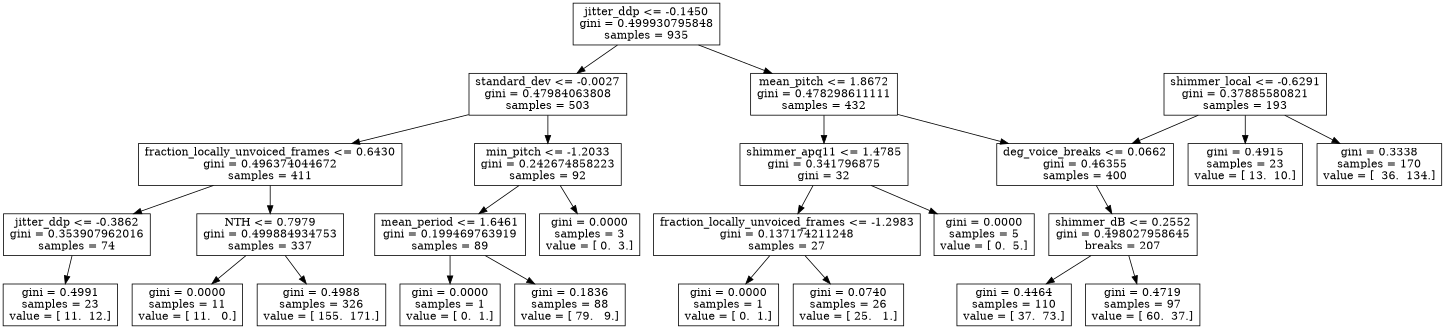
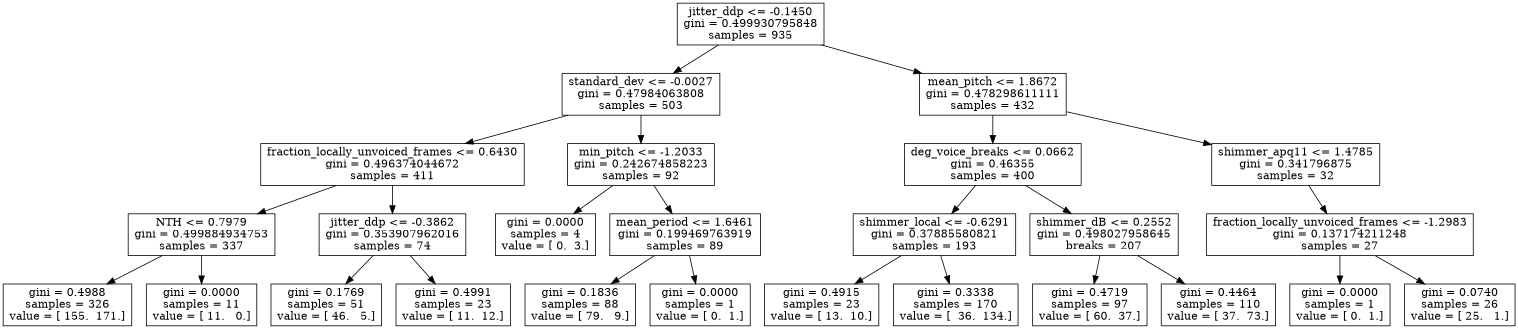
(1169, 128) -> (966, 196)
(824, 164) -> (1296, 164)
(590, 235) -> (546, 235)
(984, 235) -> none
none -> (326, 305)
